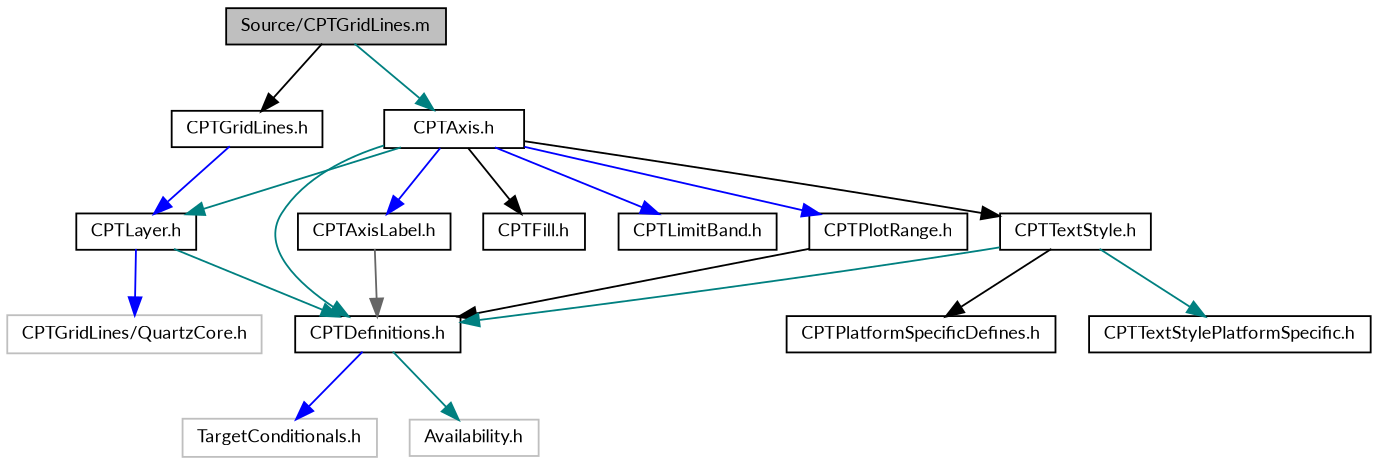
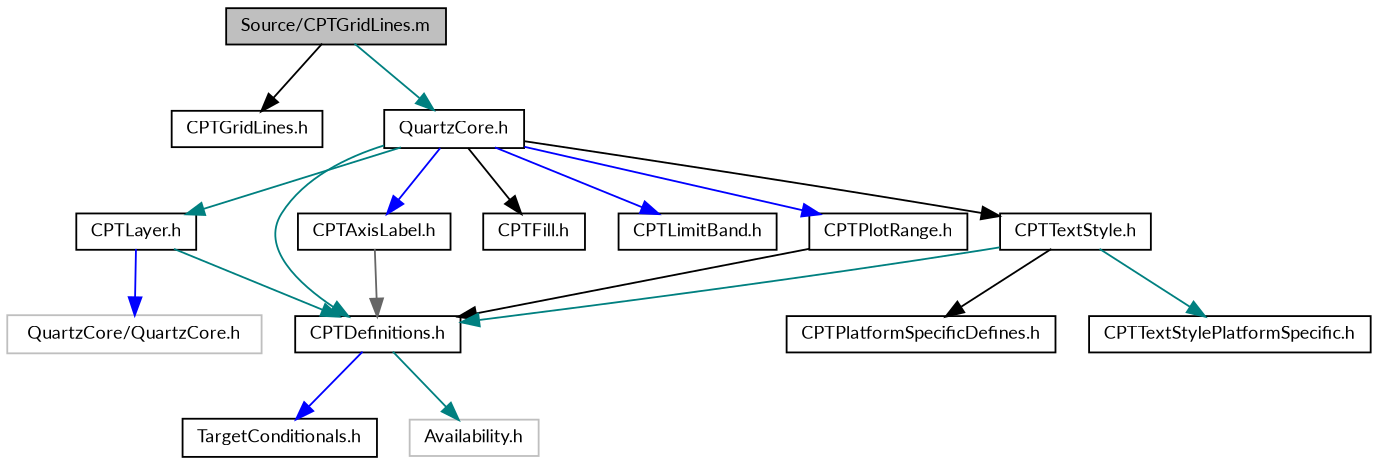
(454, 129) -> (454, 129)
(199, 174) -> none
(134, 334) -> (134, 334)
(280, 438) -> (280, 438)
